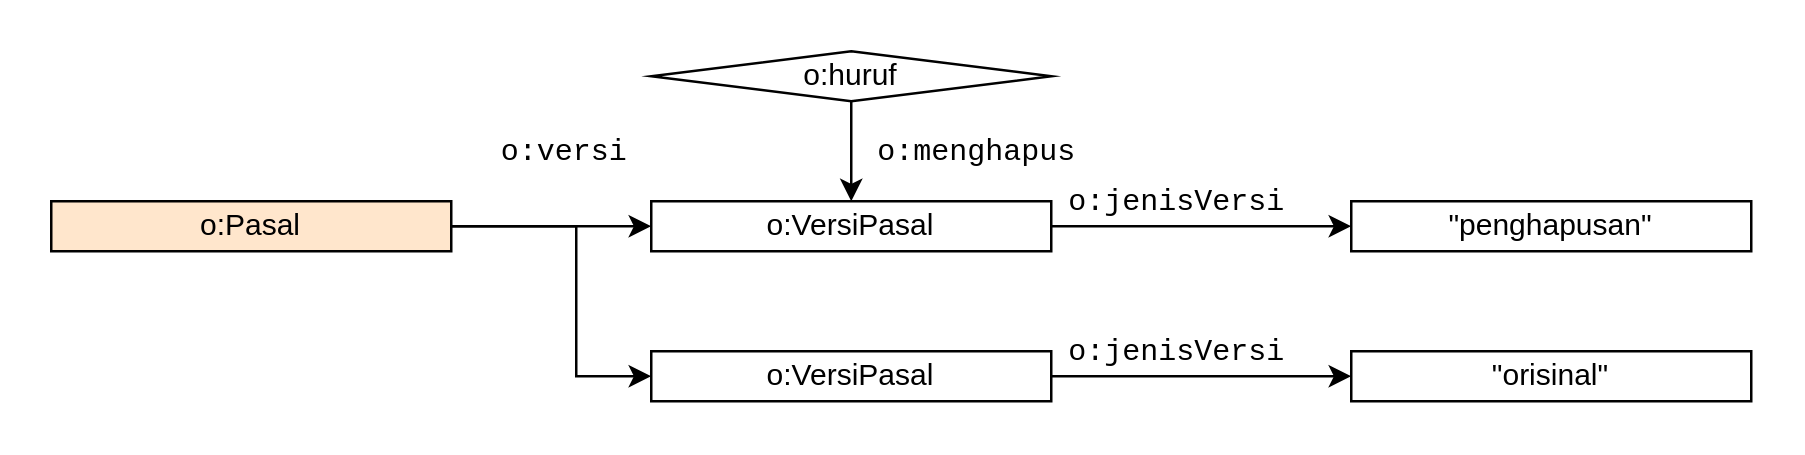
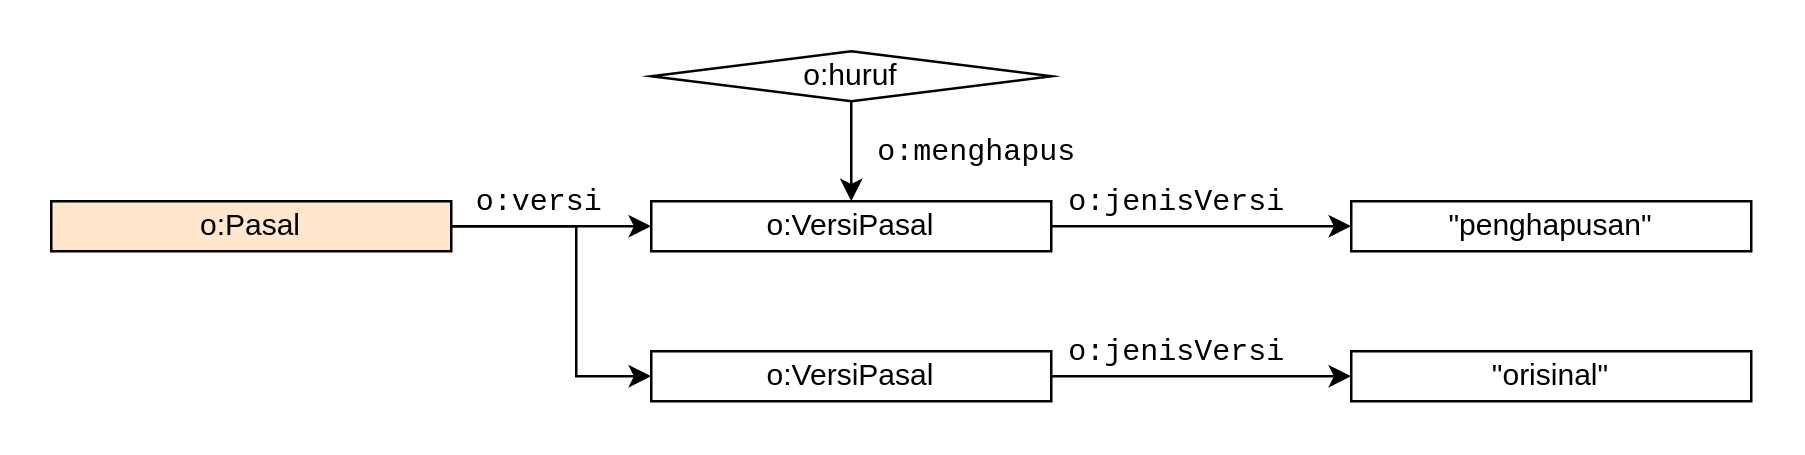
(564, 151) -> (539, 201)
